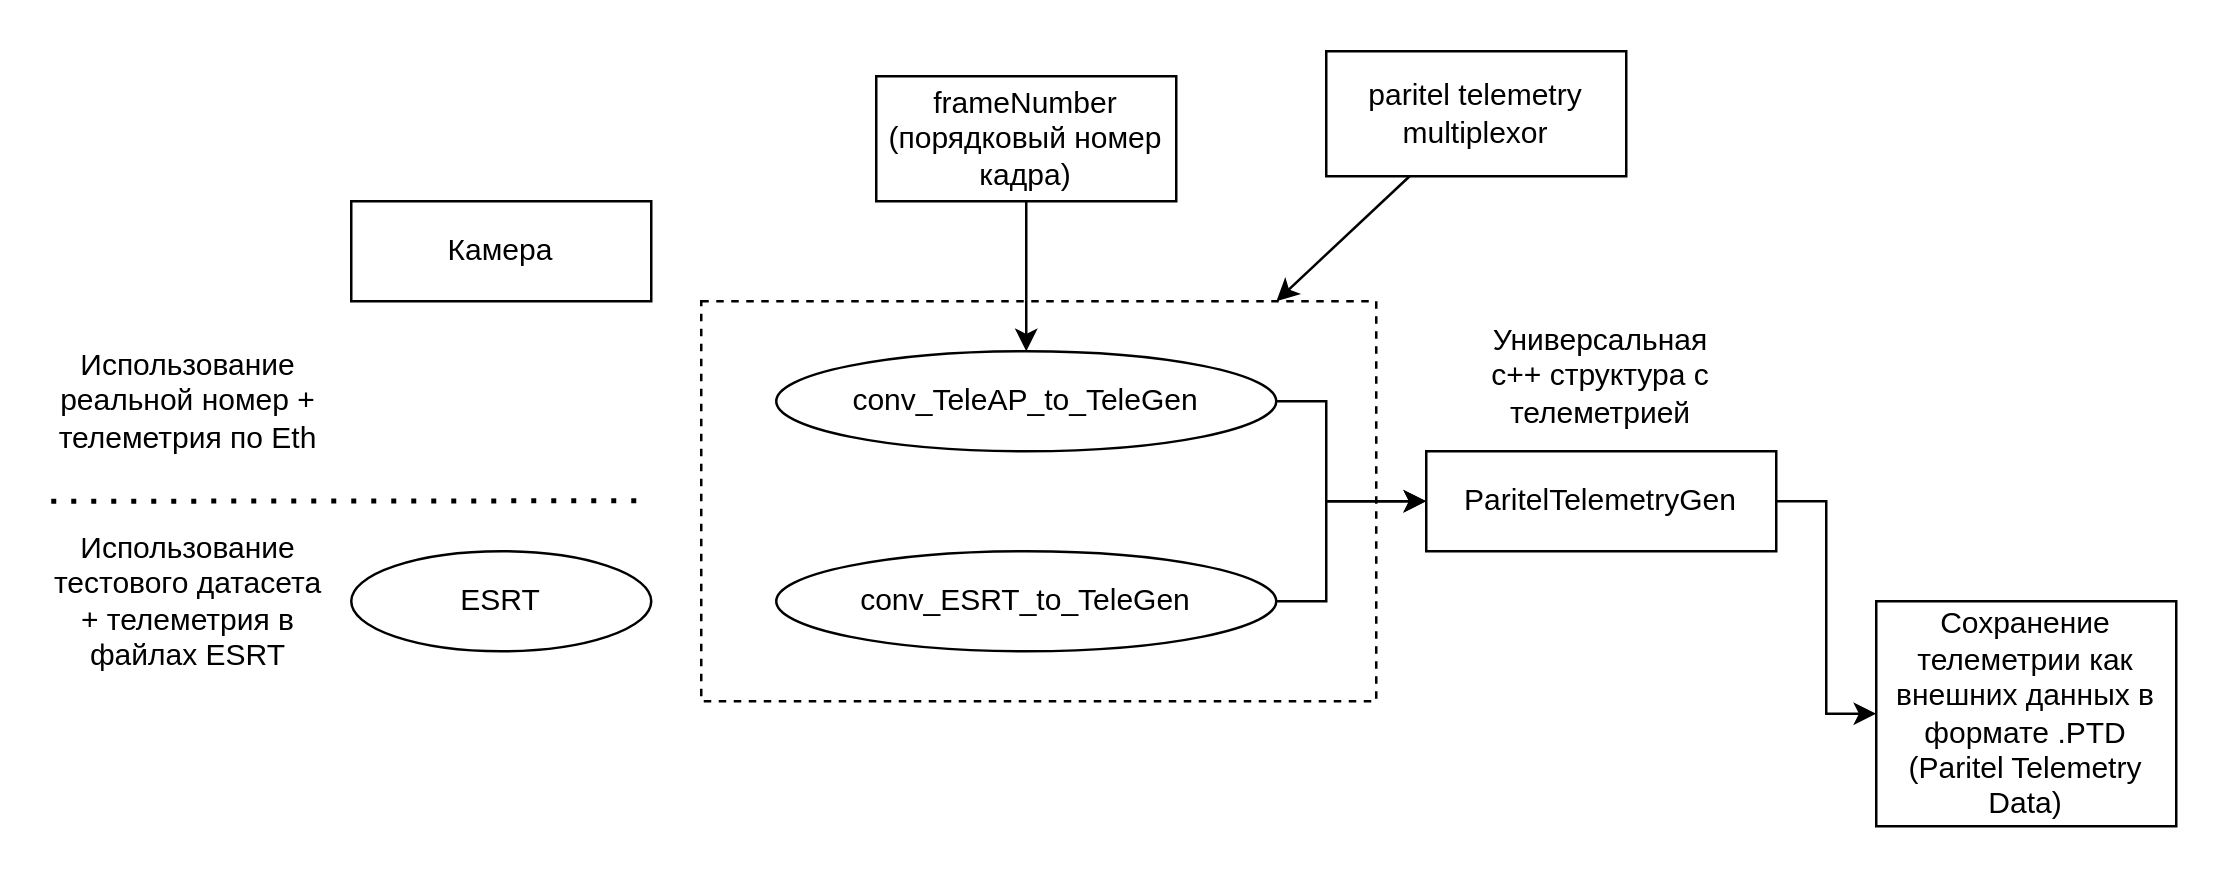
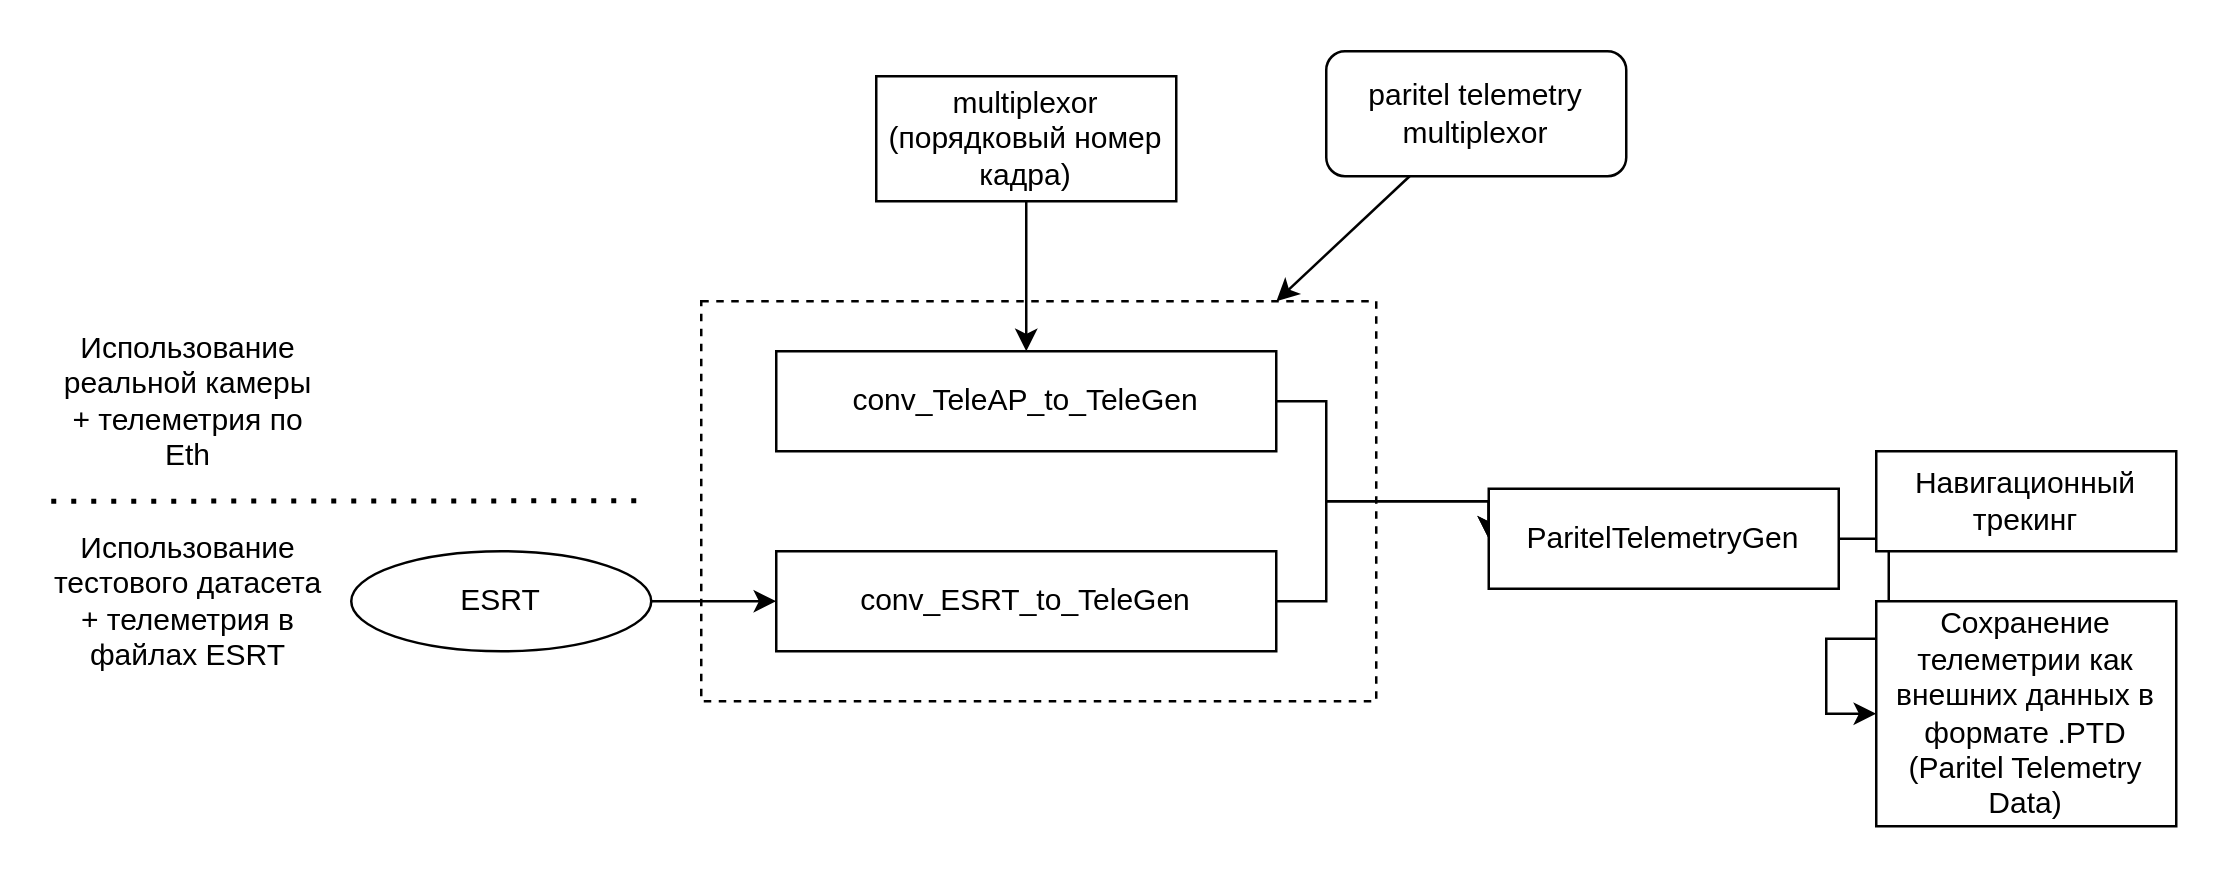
(1476, 114) -> (1476, 114)
(1026, 139) -> (1026, 139)
(501, 251) -> none
(1601, 376) -> none
(189, 401) -> (189, 401)
(1026, 401) -> (1026, 401)
(1601, 501) -> (1664, 539)
none -> (2026, 501)
none -> (705, 601)
(1026, 601) -> (1026, 601)
